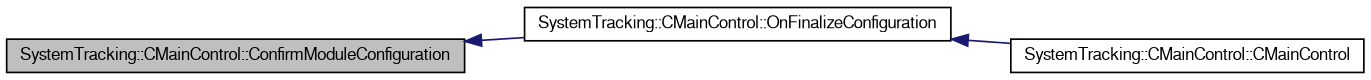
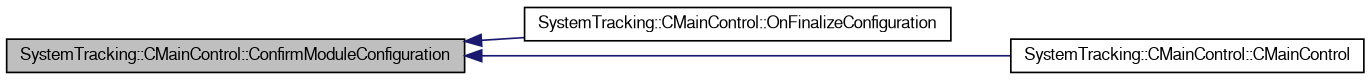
(989, 42) -> (746, 56)
